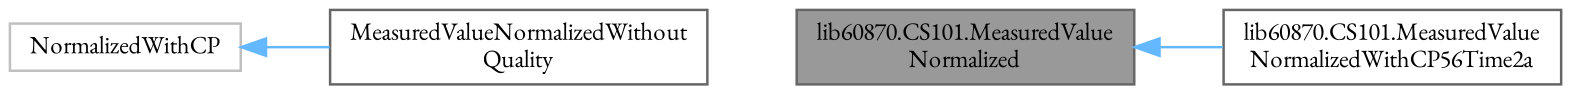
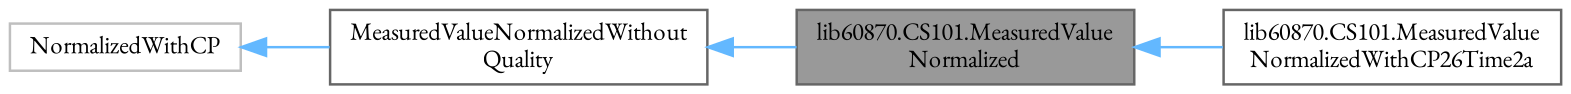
none -> (765, 47)
(1392, 47) -> (1392, 47)
